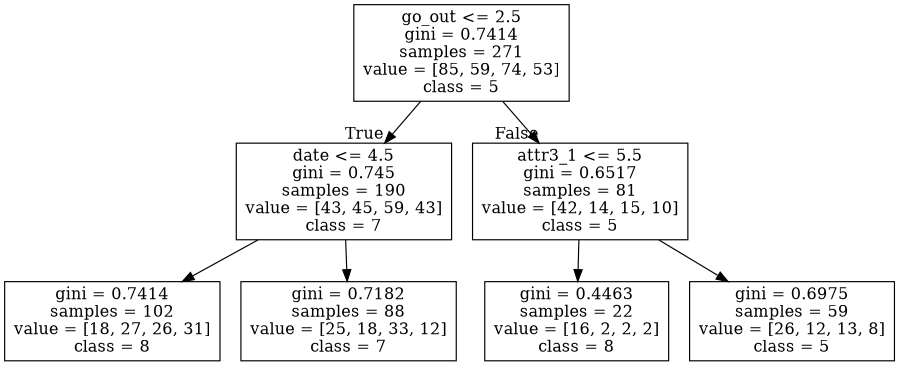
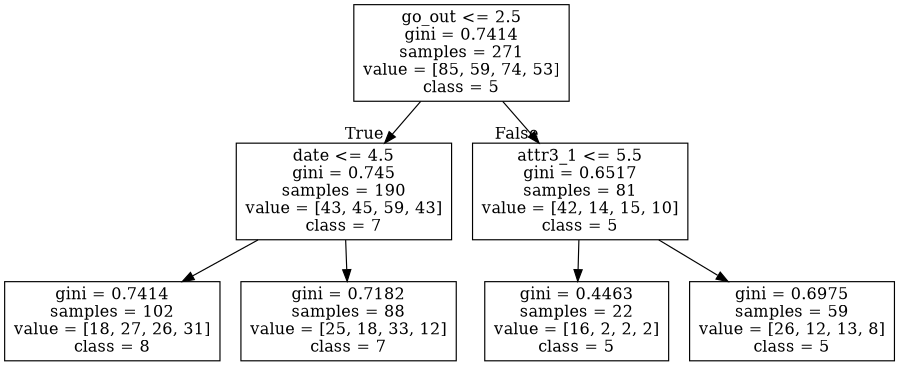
(577, 321) -> (577, 321)
